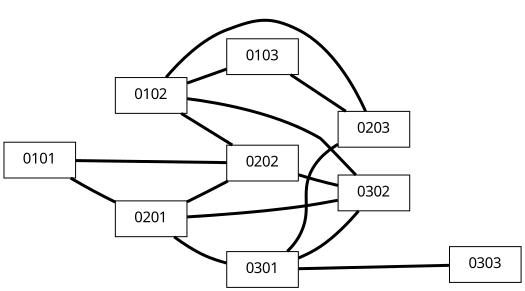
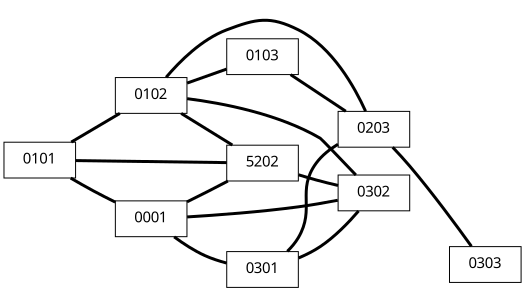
none -> (96, 128)
(263, 163) -> (263, 163)
(151, 219) -> (151, 219)
(374, 267) -> (434, 196)
